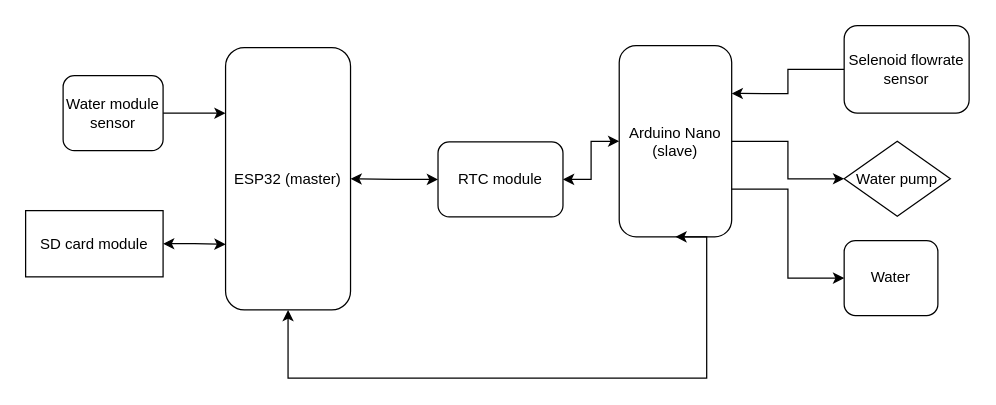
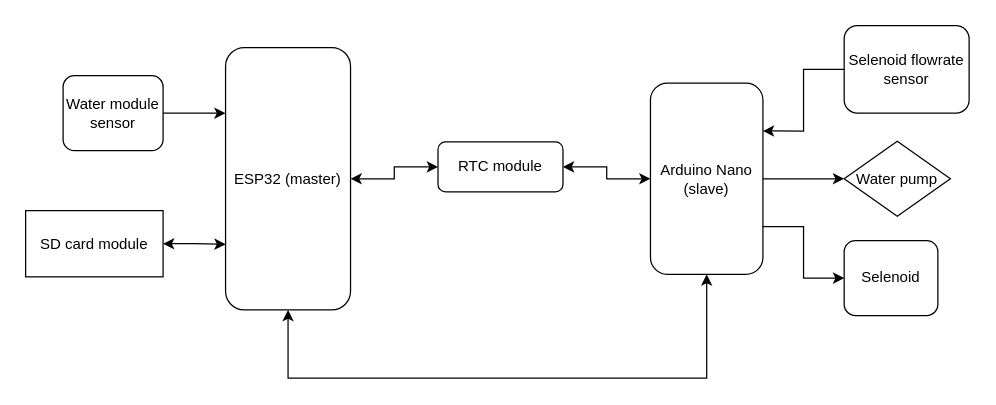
(676, 141) -> (707, 179)
(501, 179) -> (501, 167)
(891, 278) -> (891, 278)
